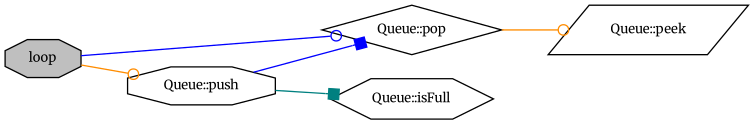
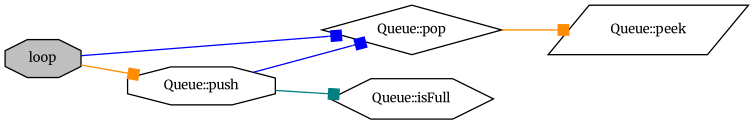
(530, 30) -> (529, 30)
(206, 46) -> (205, 46)
(105, 69) -> (103, 69)
